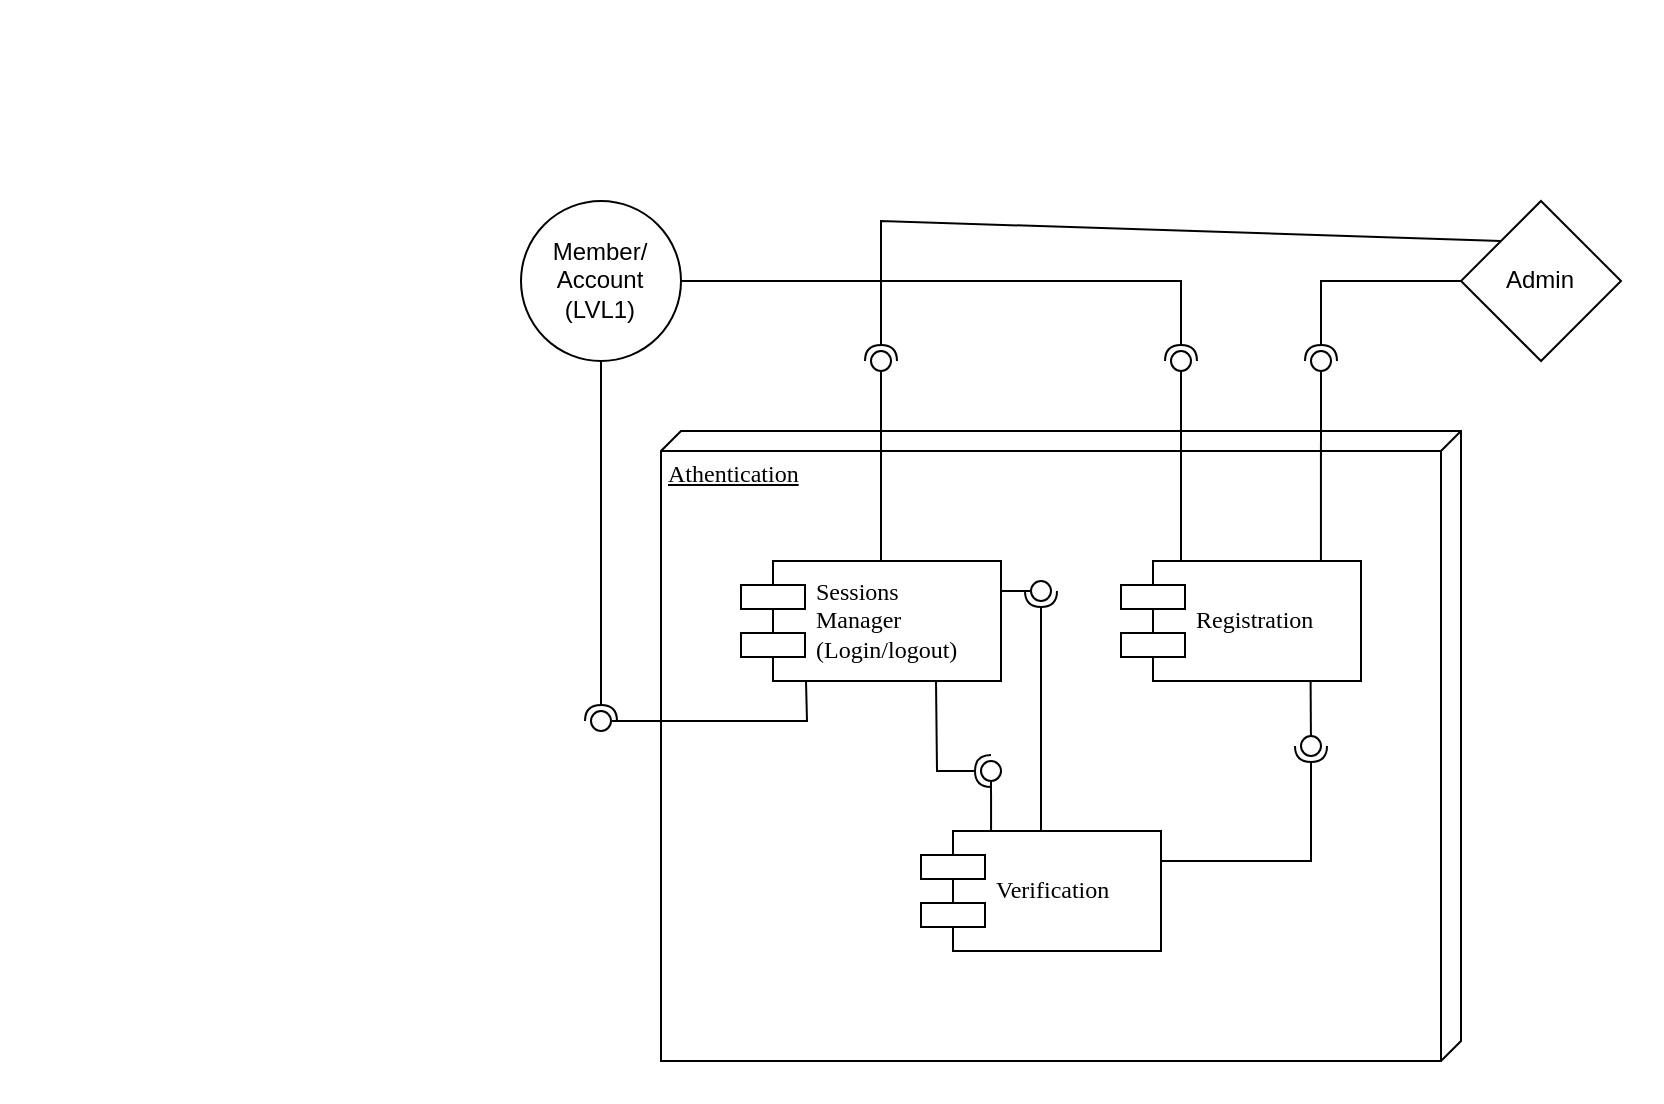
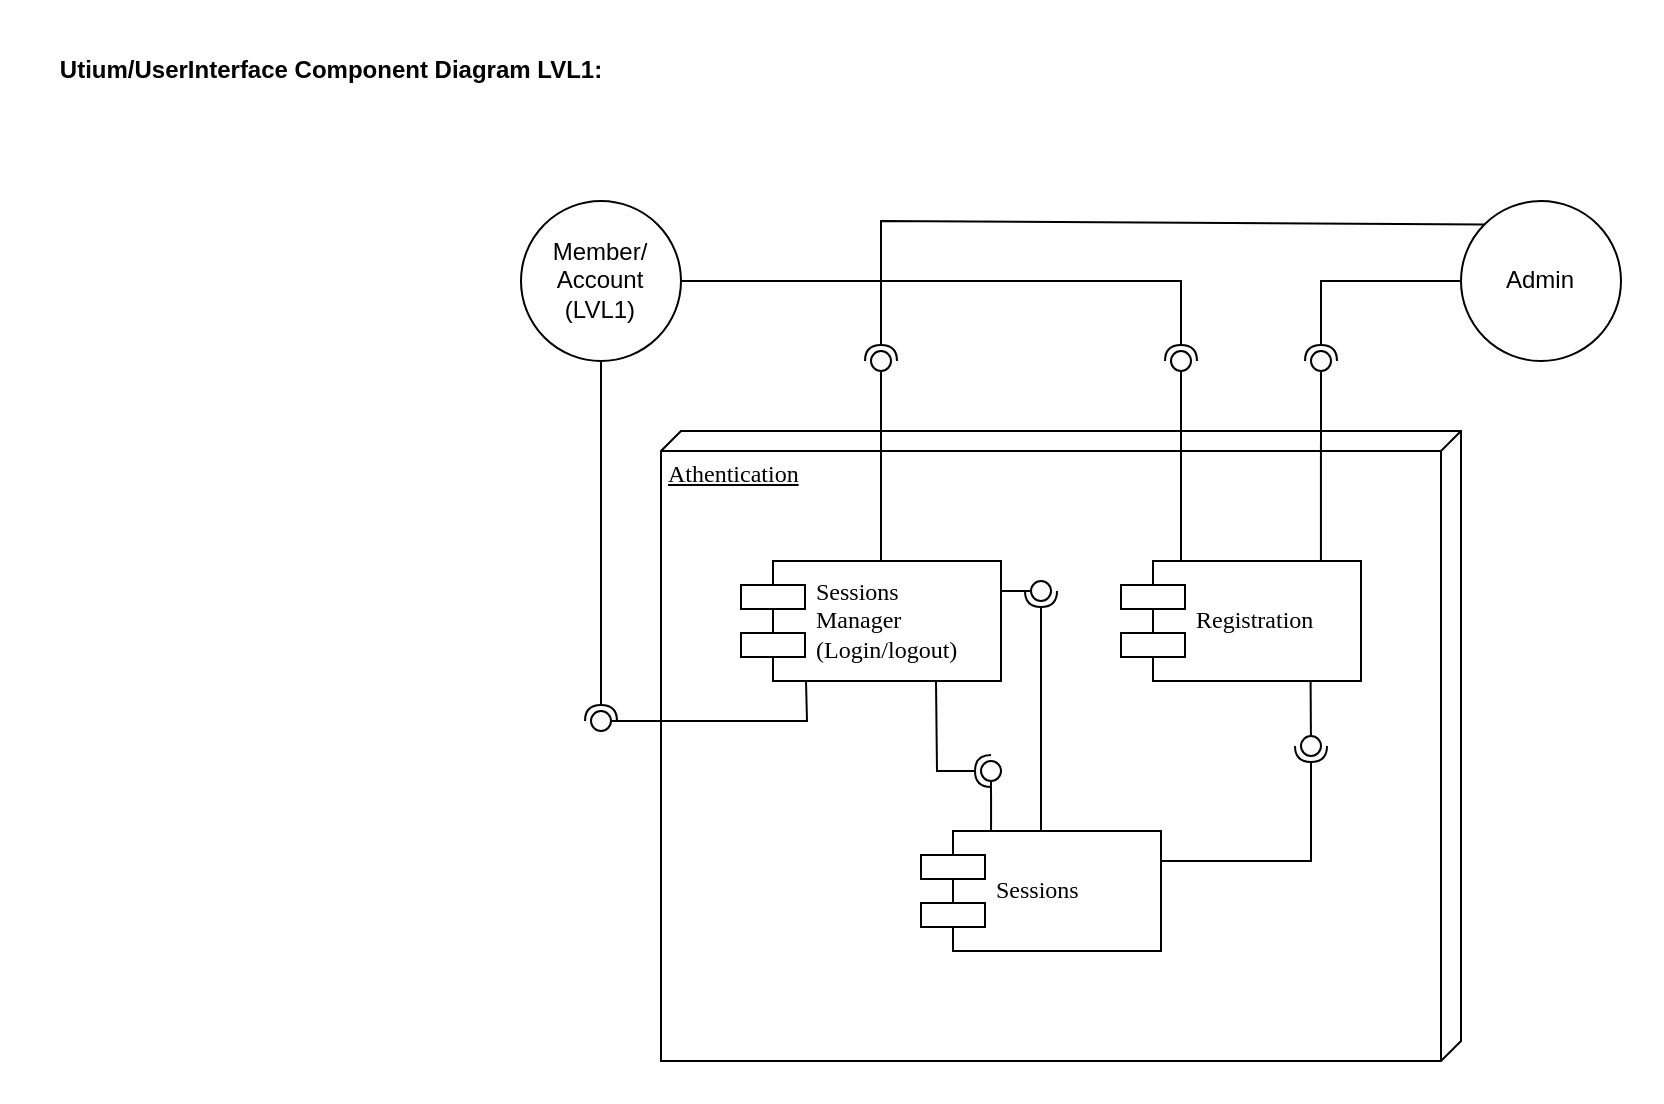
none -> (331, 71)
(1541, 281) -> (1541, 281)
(1068, 891) -> (1048, 891)
